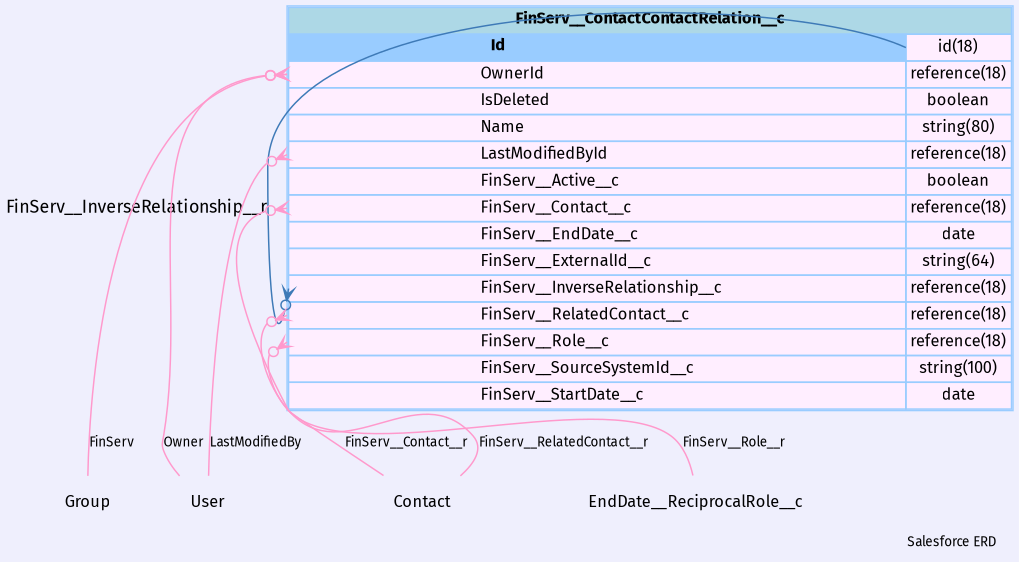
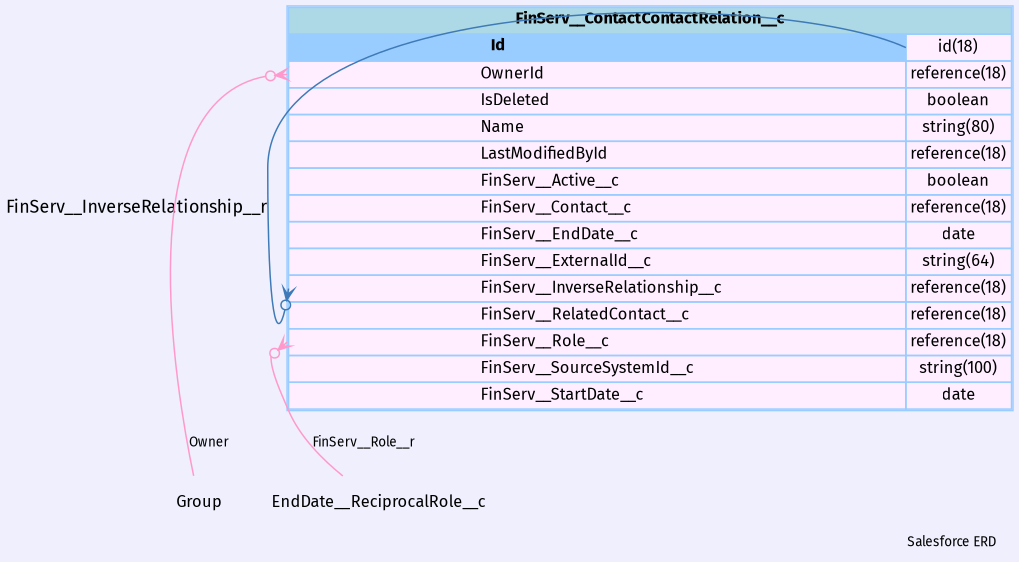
(112, 443) -> (210, 443)
(208, 503) -> none
(422, 503) -> none
